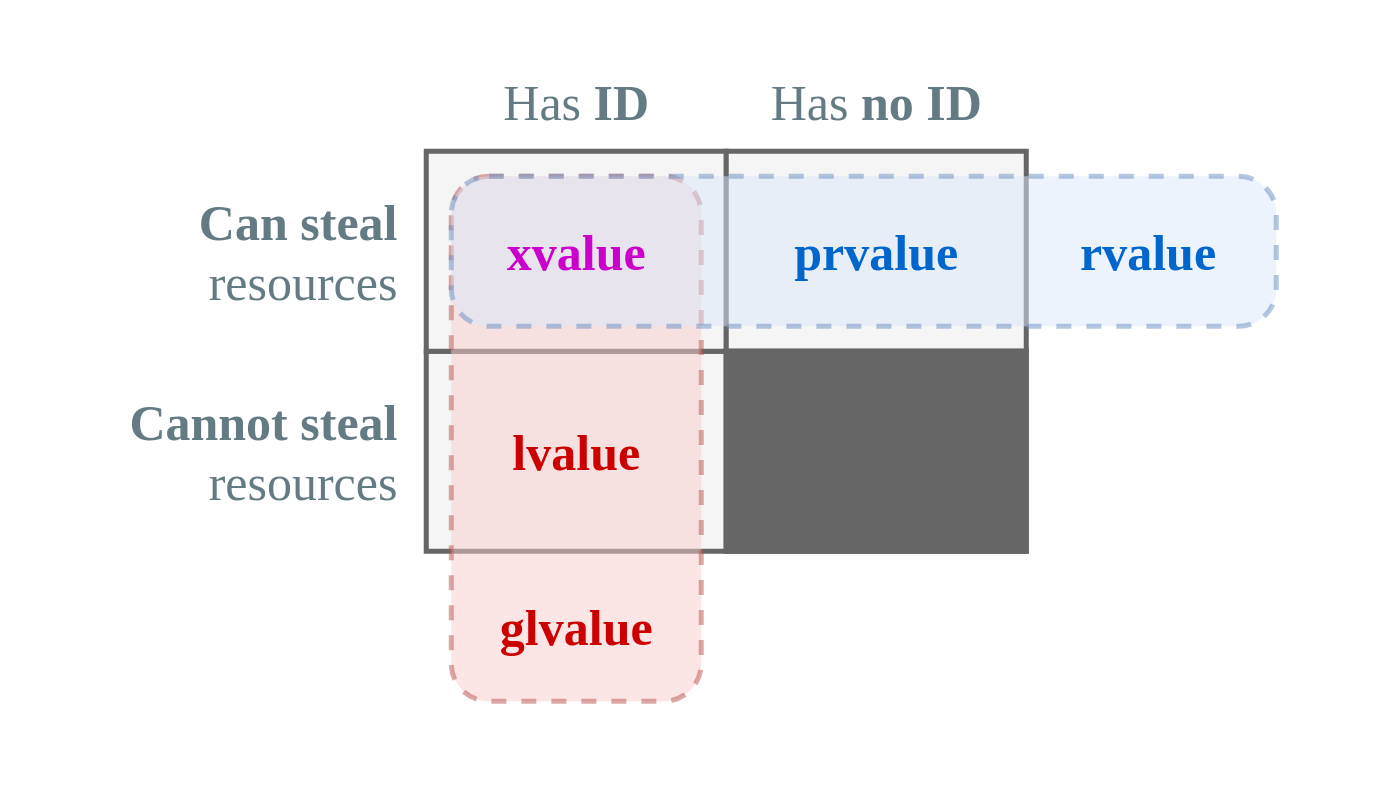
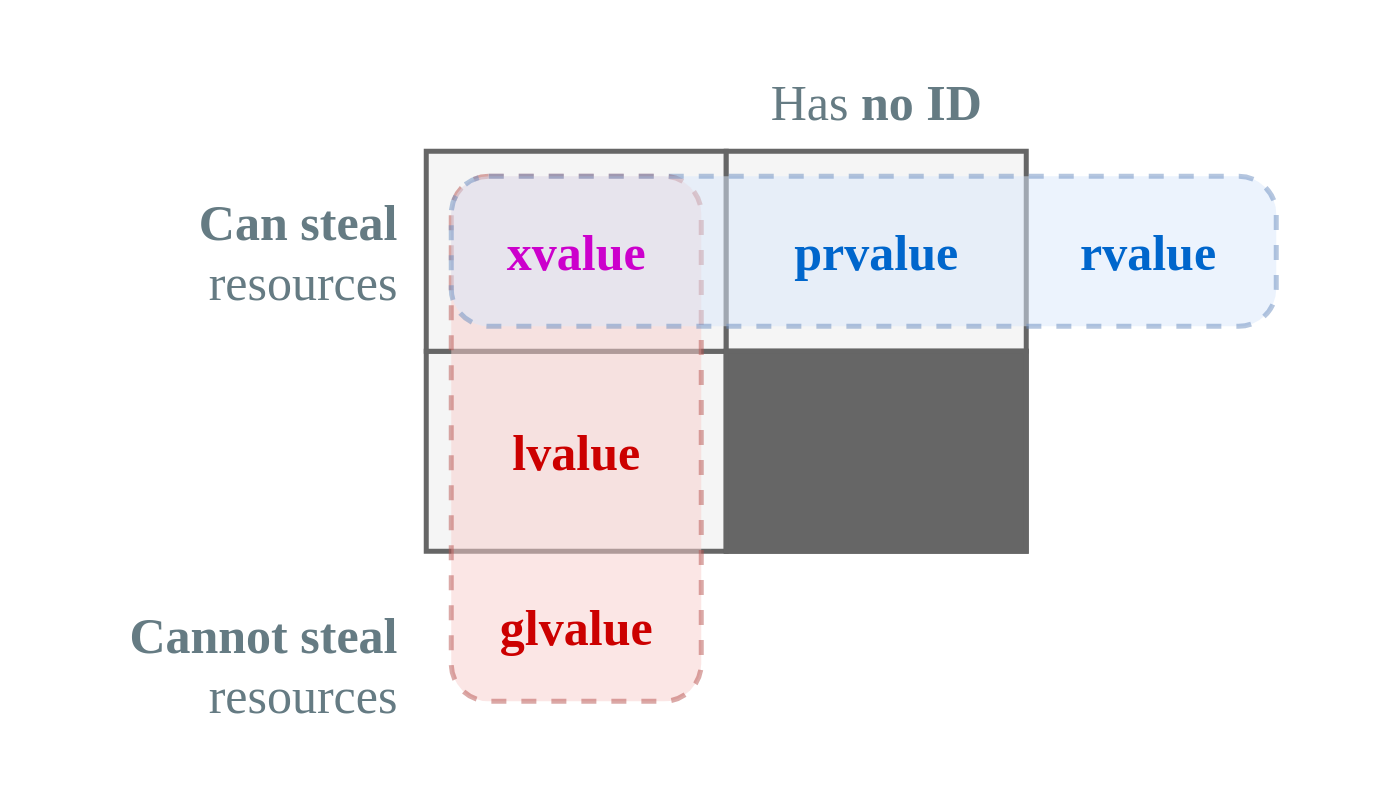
(576, 101) -> none
(239, 451) -> (239, 664)
